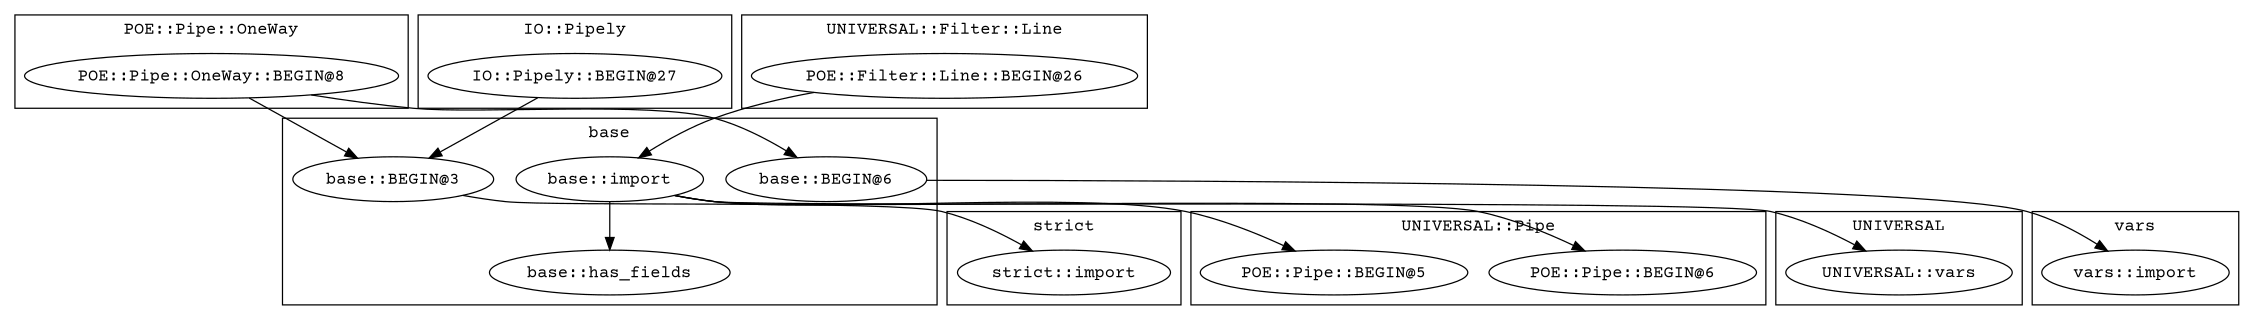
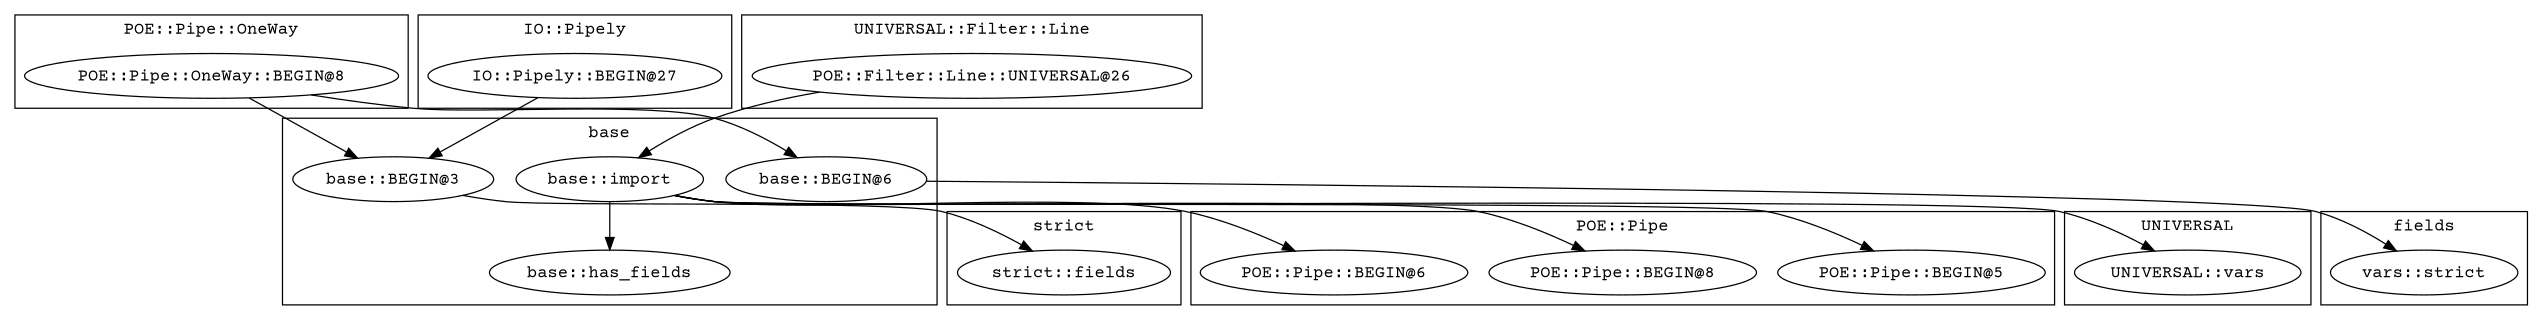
(945, 76) -> (972, 76)
(1478, 226) -> (1623, 226)
(2135, 226) -> (2424, 226)
(1064, 273) -> (1064, 273)
none -> (1623, 273)
(2135, 273) -> (2424, 273)
